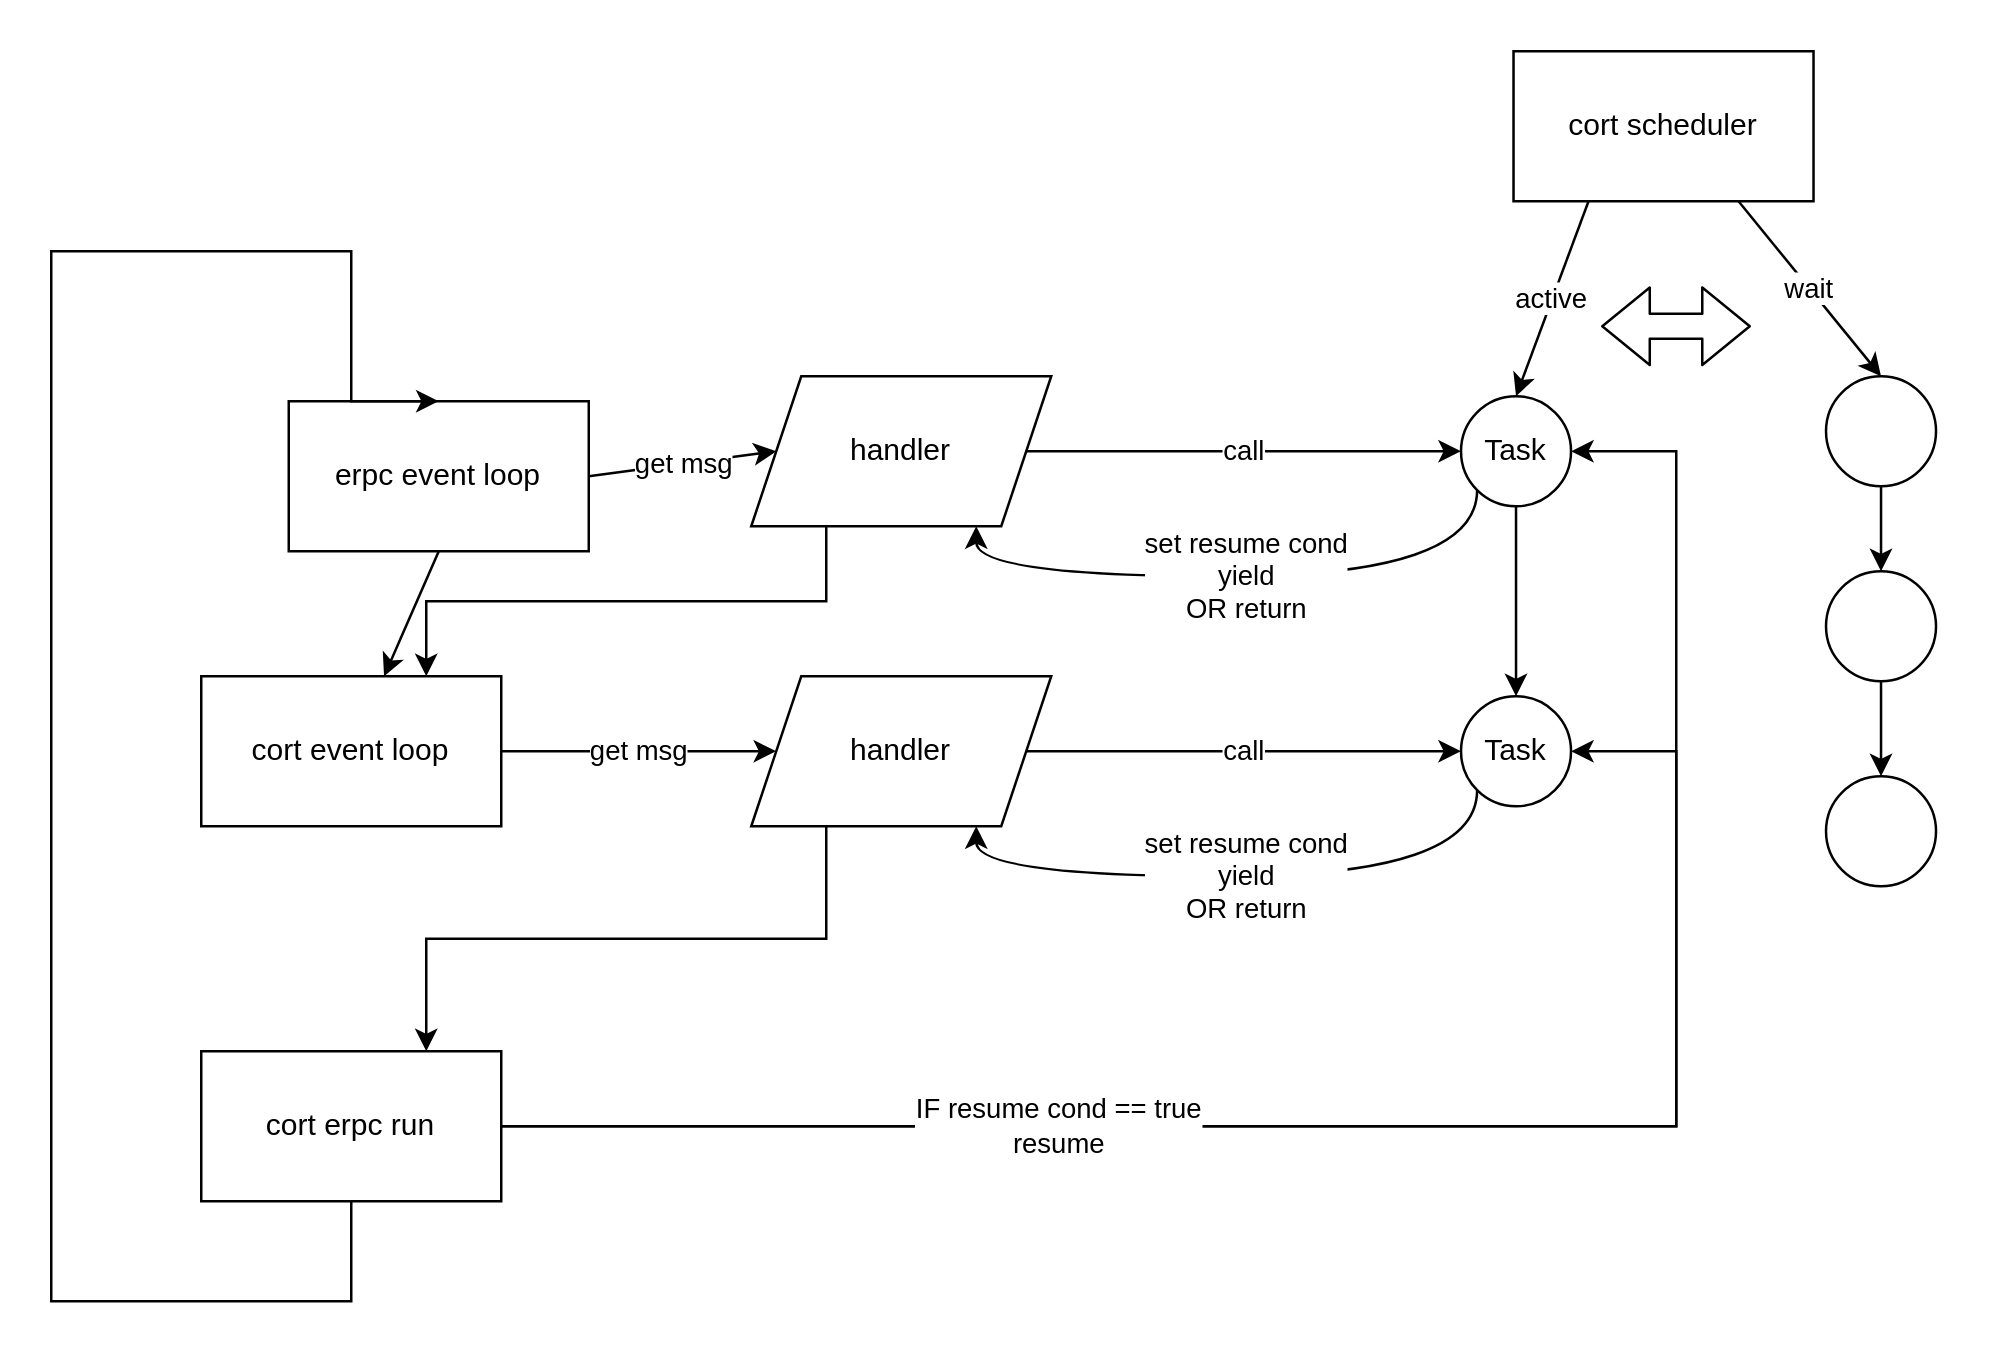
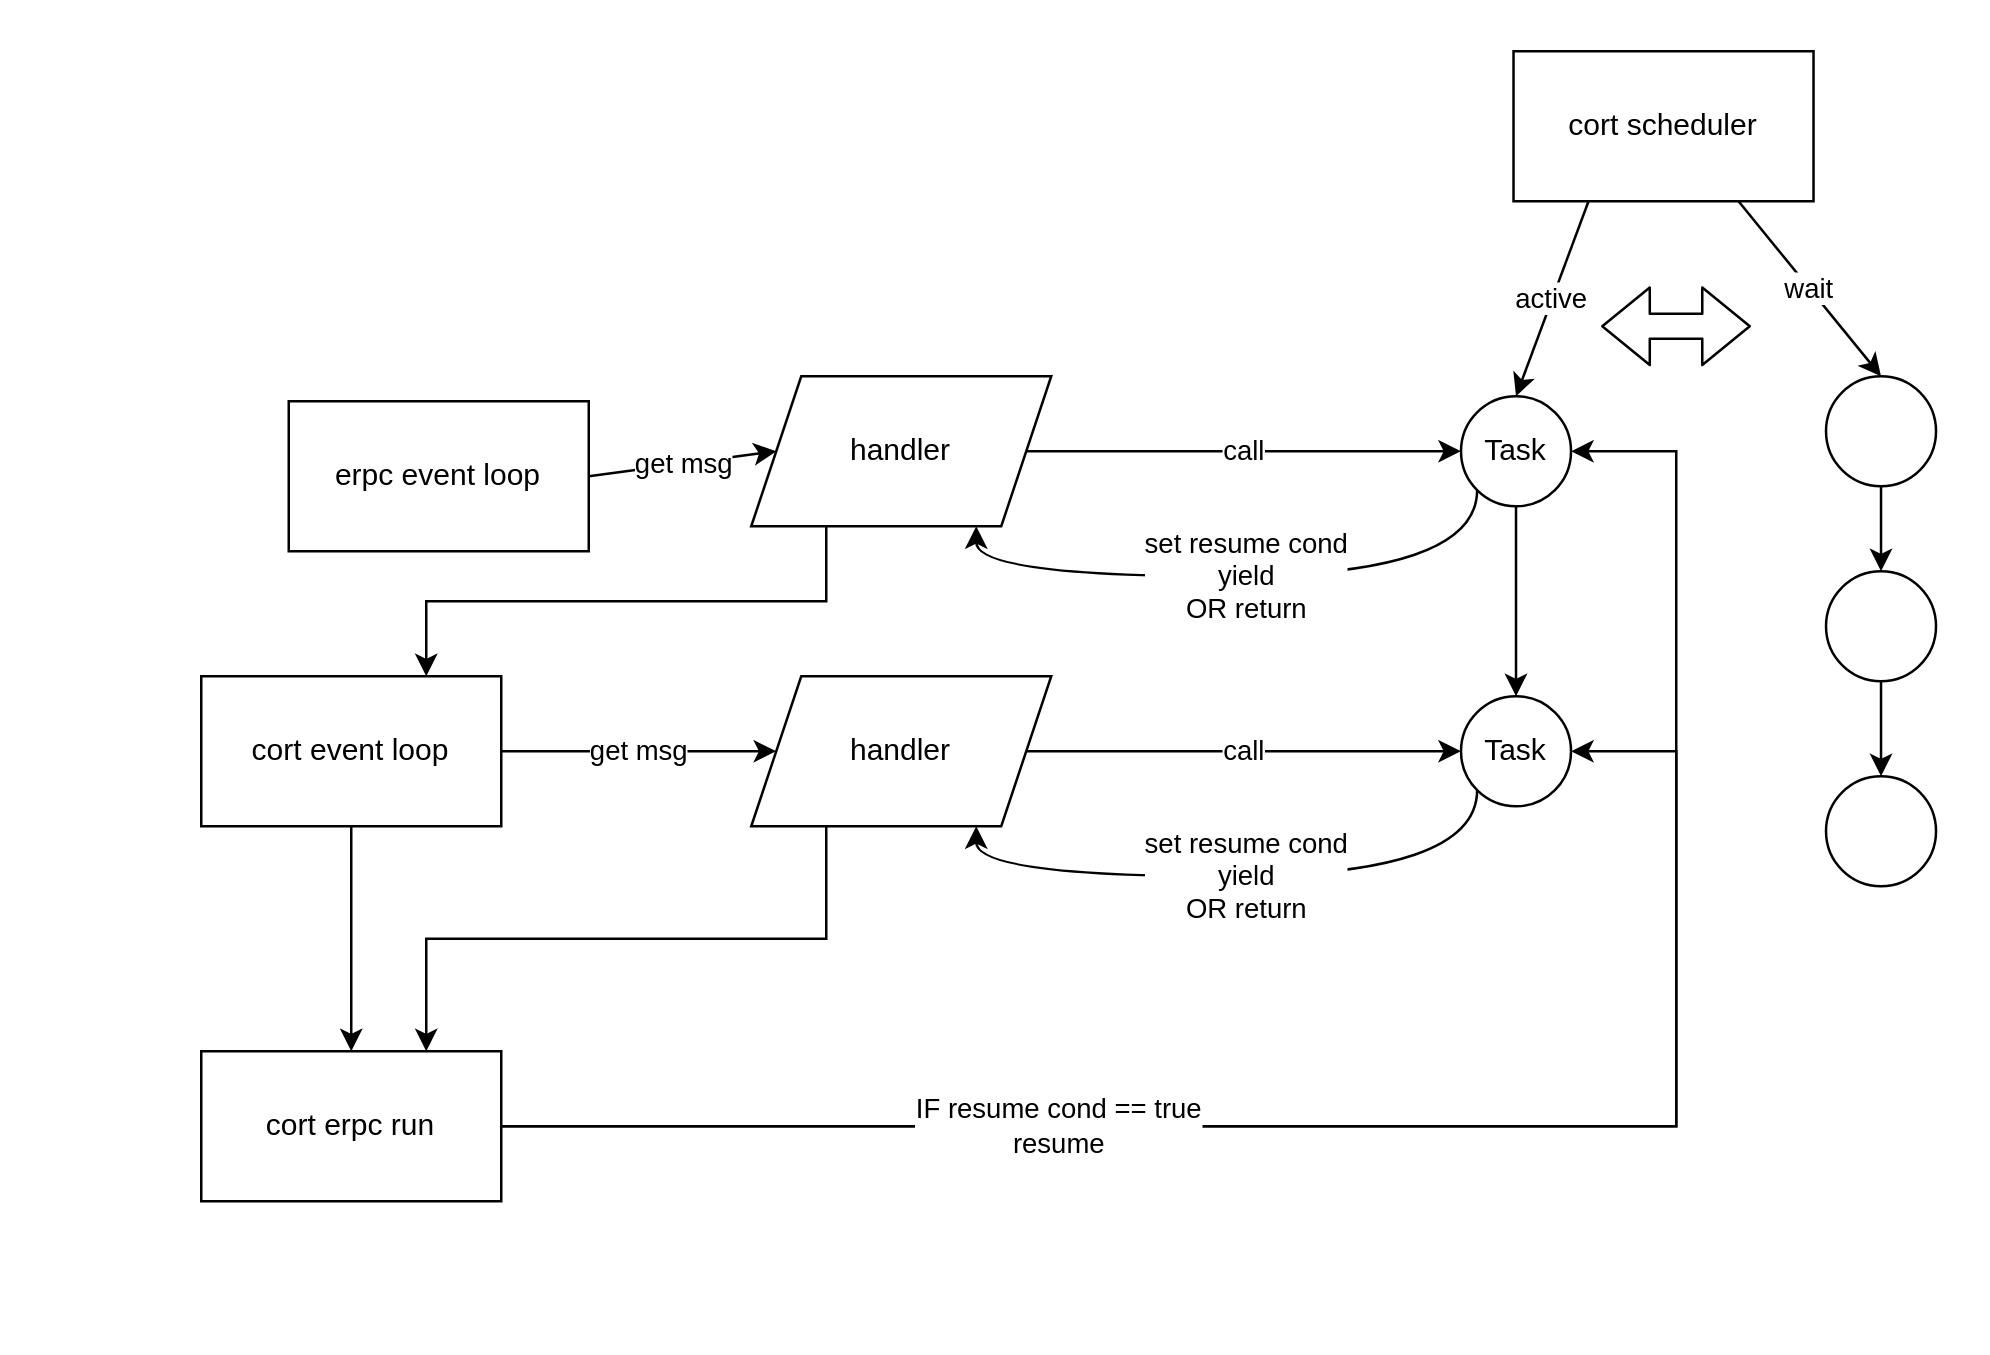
(415, 606) -> none
(51, 750) -> none
none -> (351, 930)
